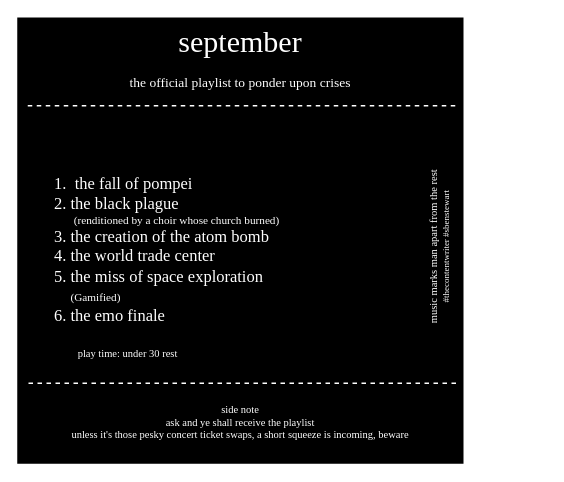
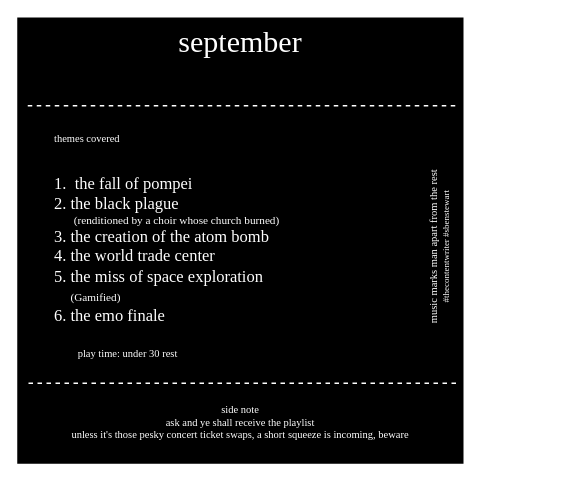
(240, 83) -> none
none -> (135, 139)
